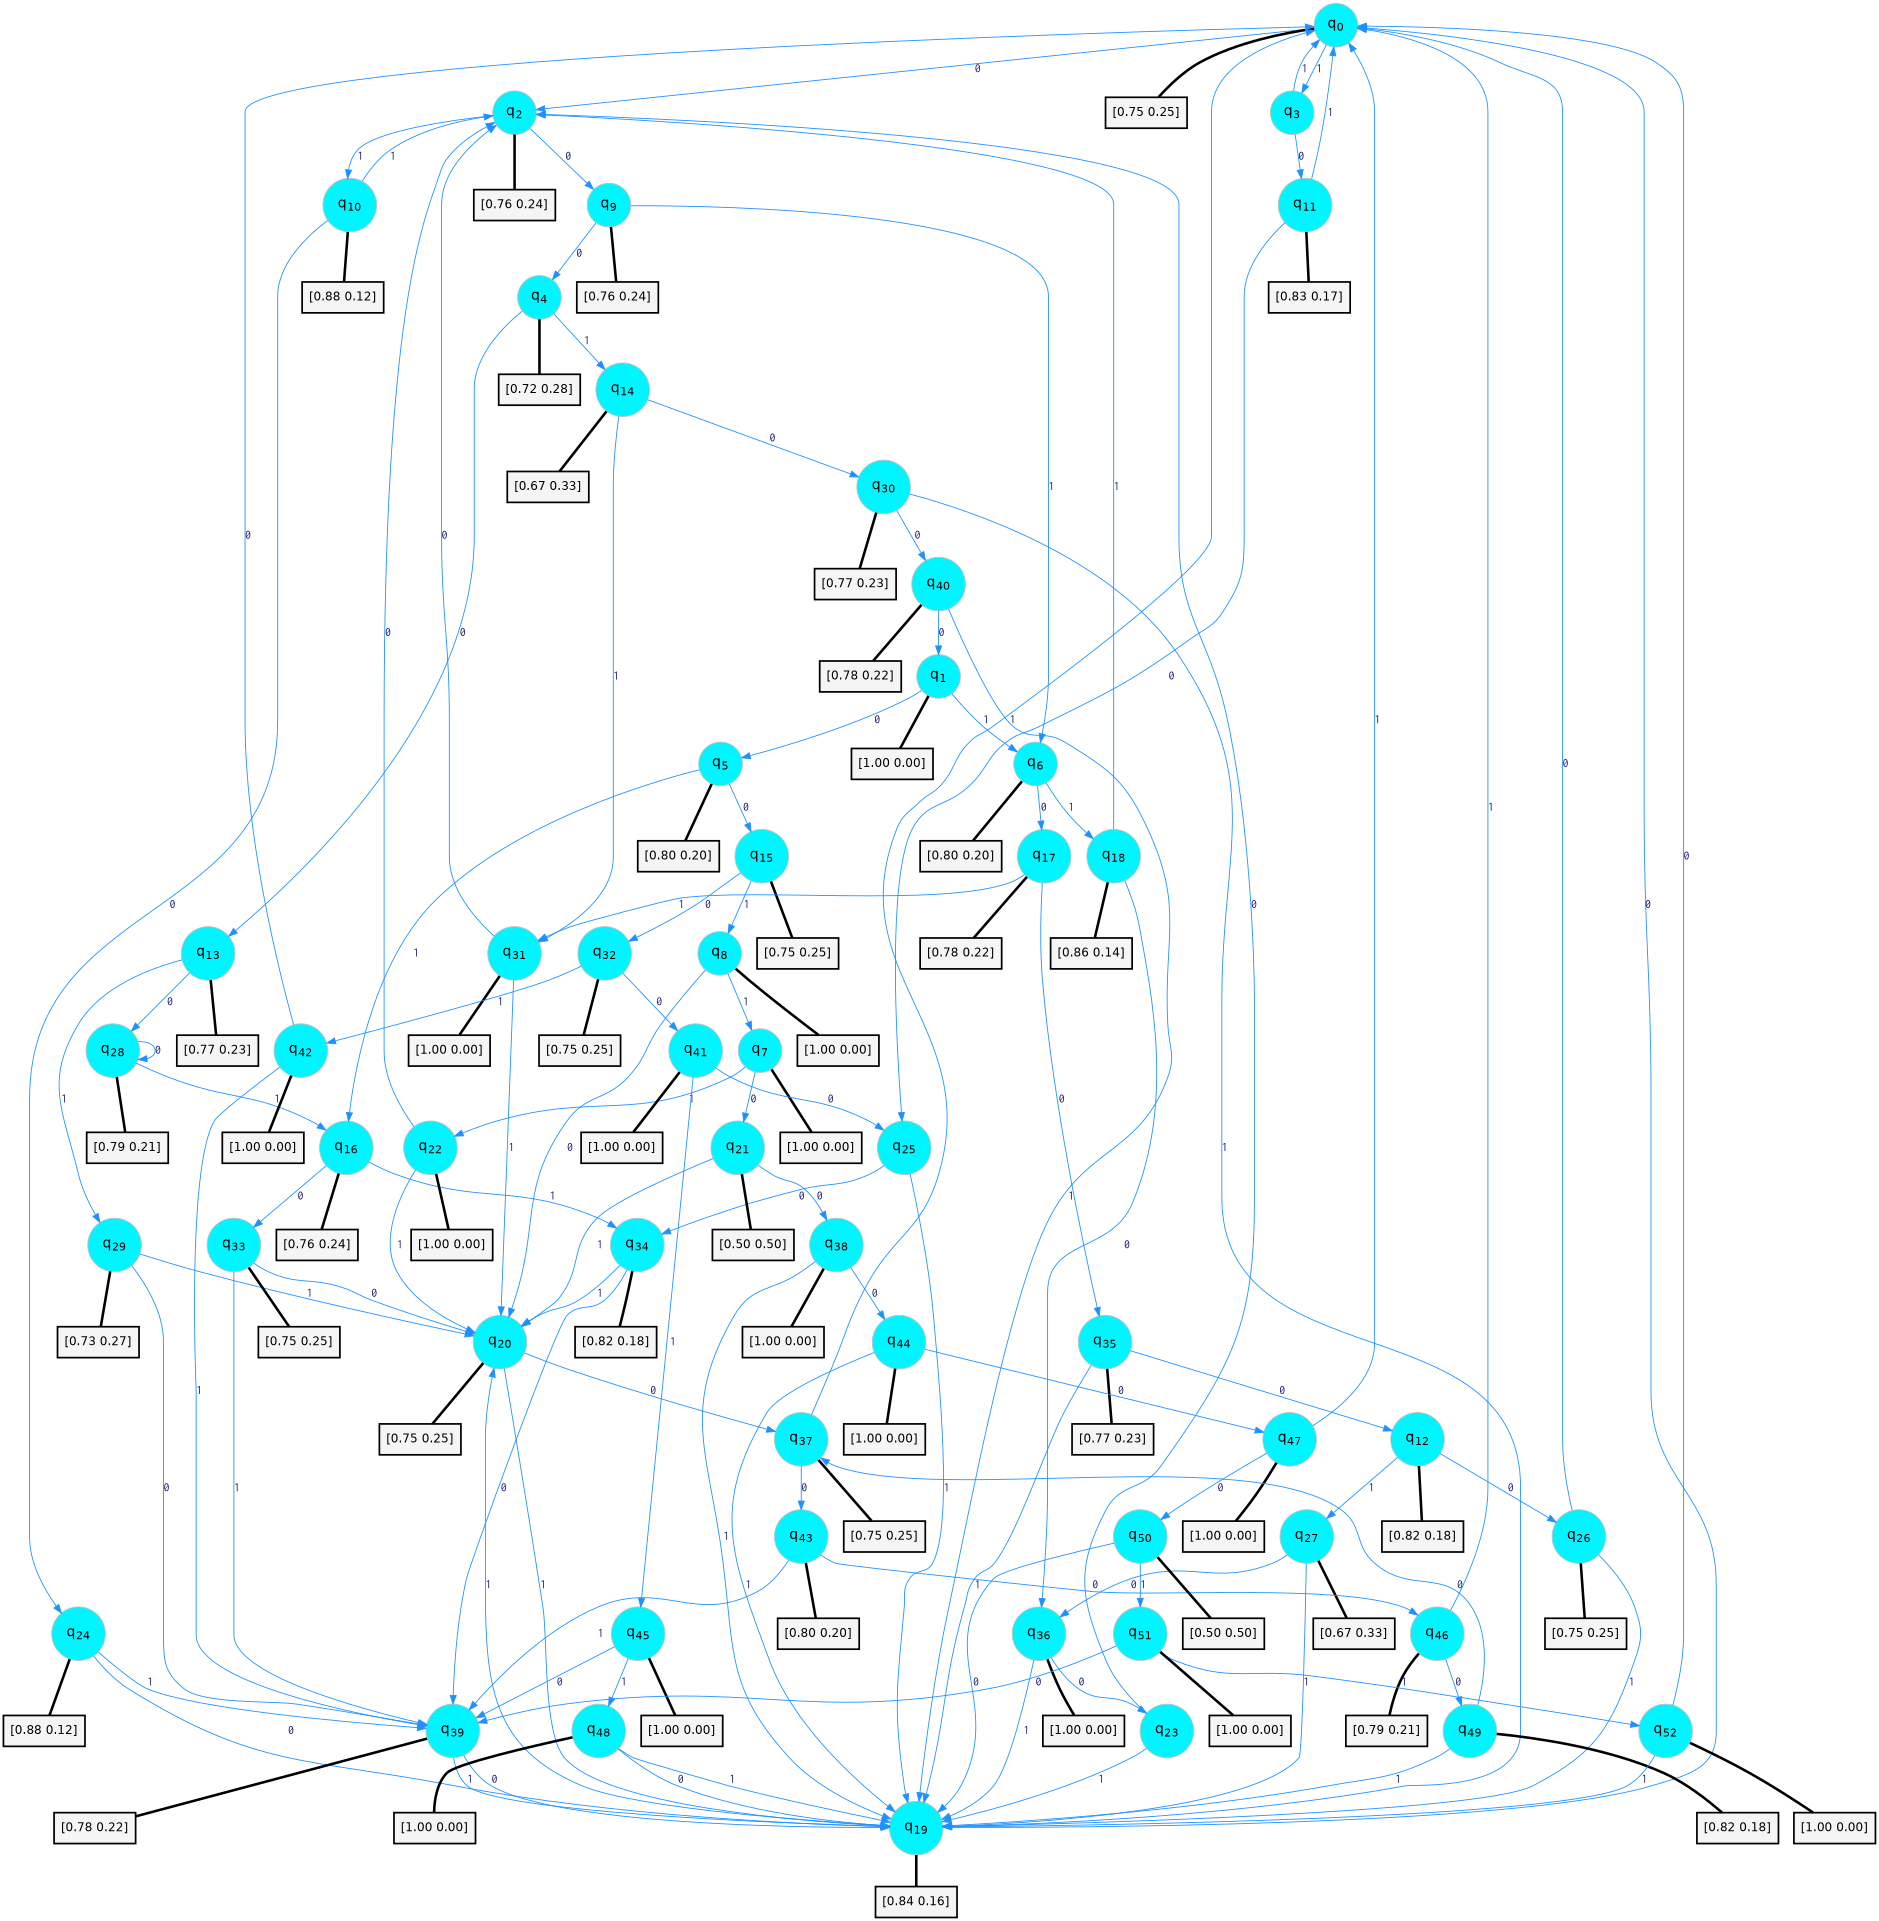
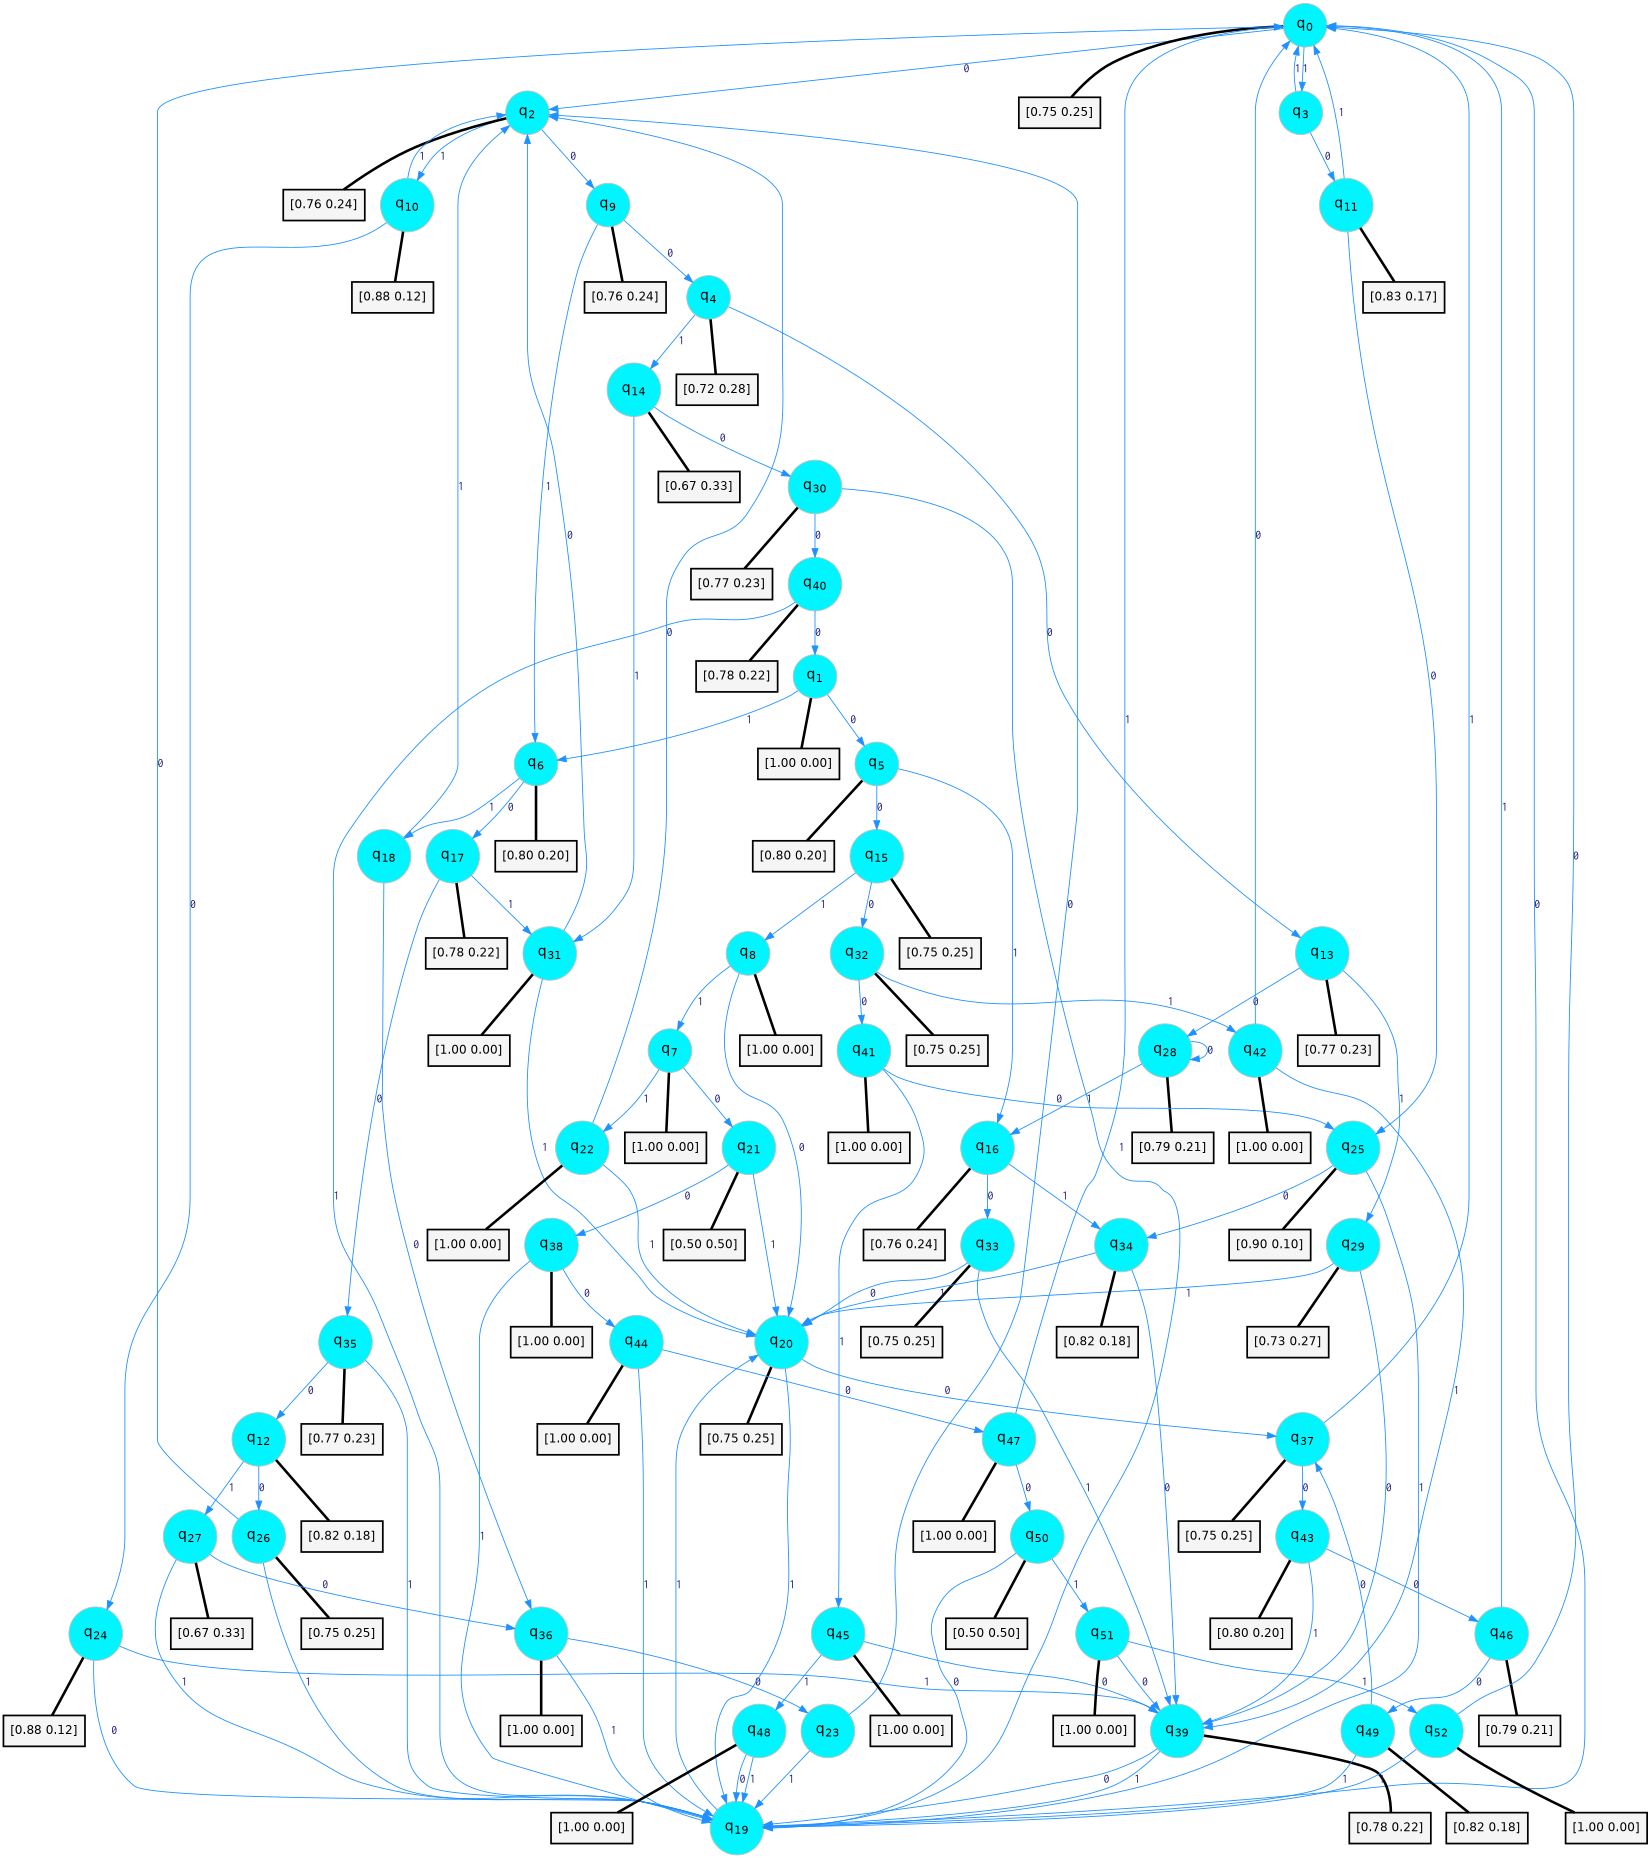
(1091, 953) -> none
none -> (1270, 1245)
(916, 1902) -> none
